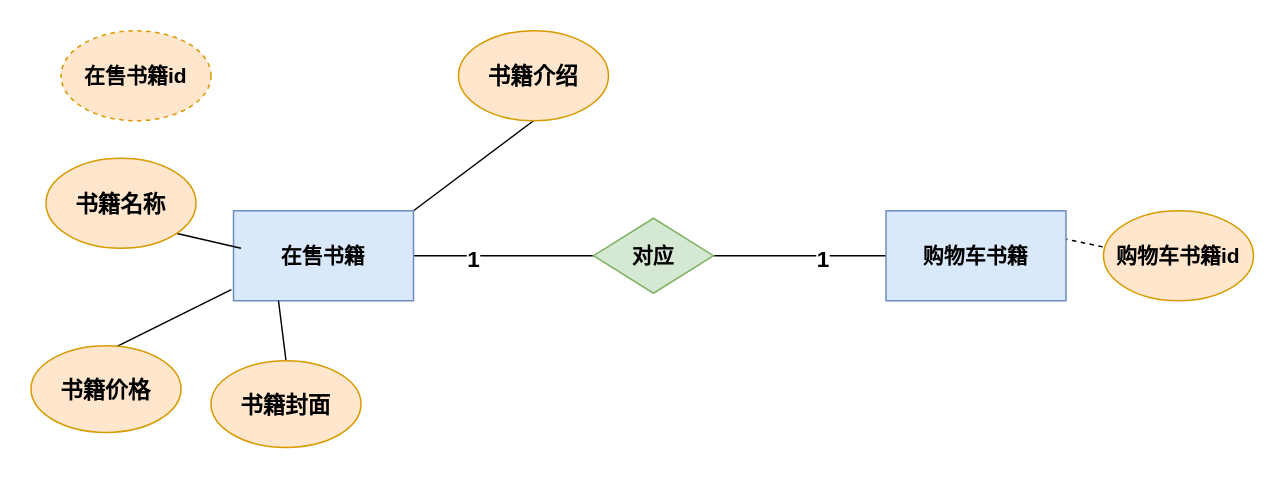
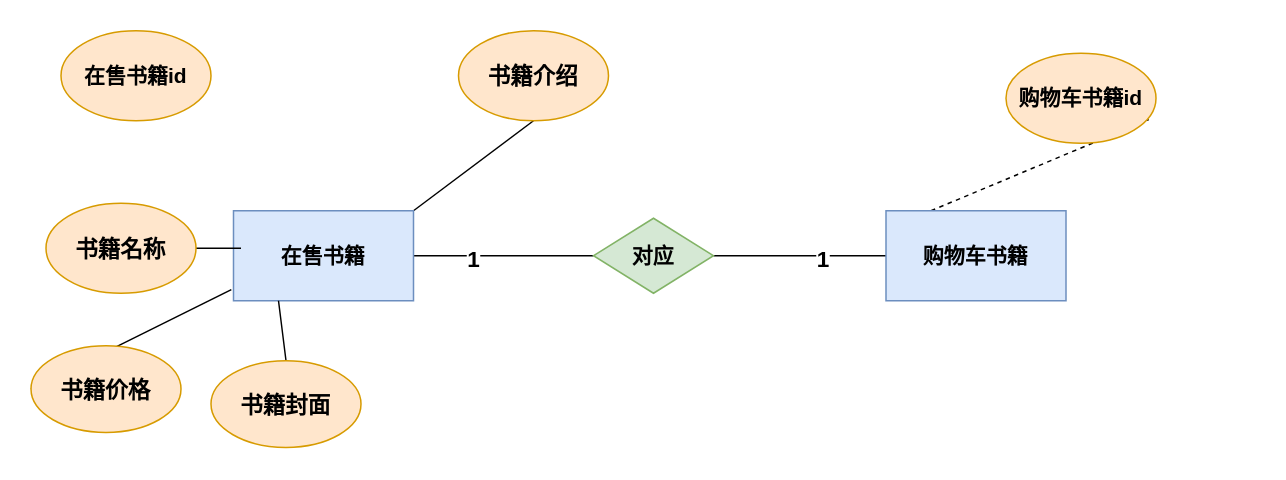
(136, 76) -> (136, 76)
(121, 203) -> (121, 248)
(1178, 256) -> (1081, 98)
